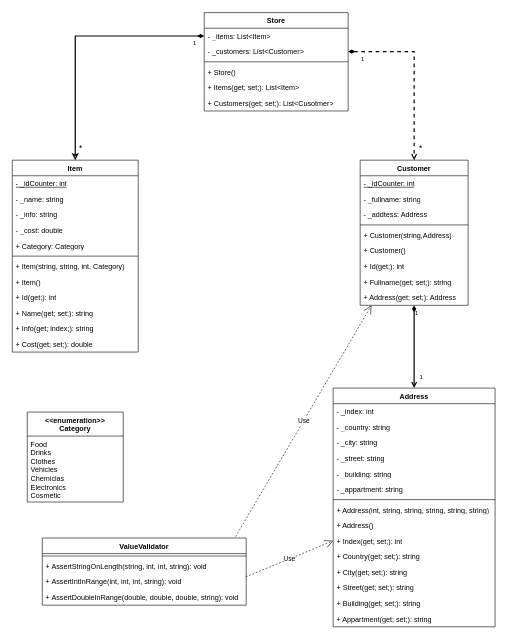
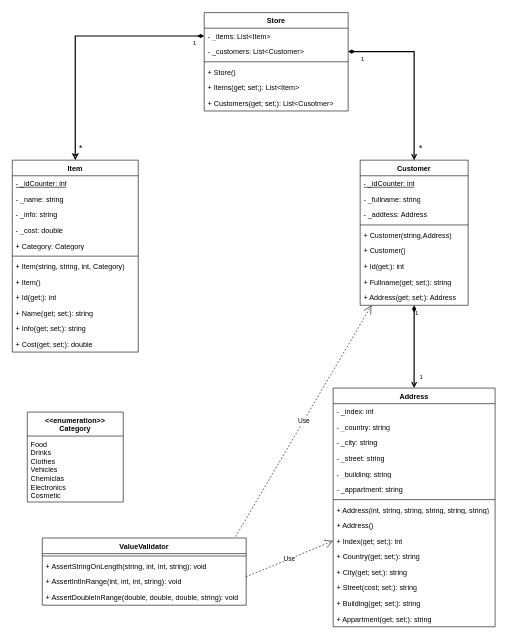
(414, 75) -> (414, 75)
(63, 329) -> (60, 329)
(385, 588) -> (387, 588)
